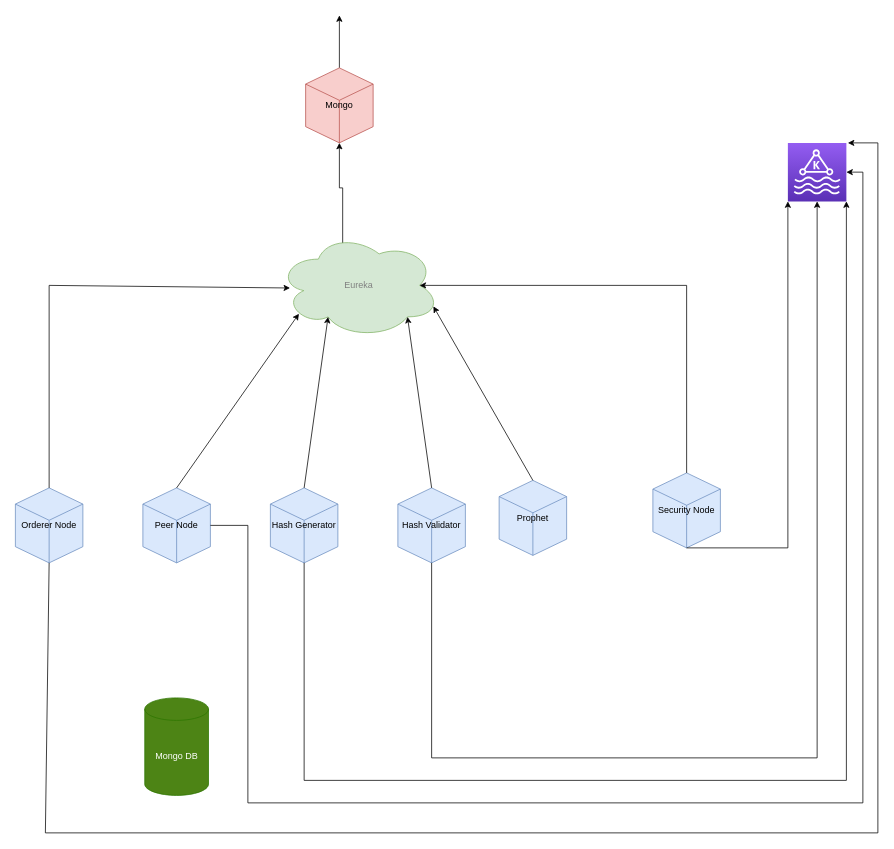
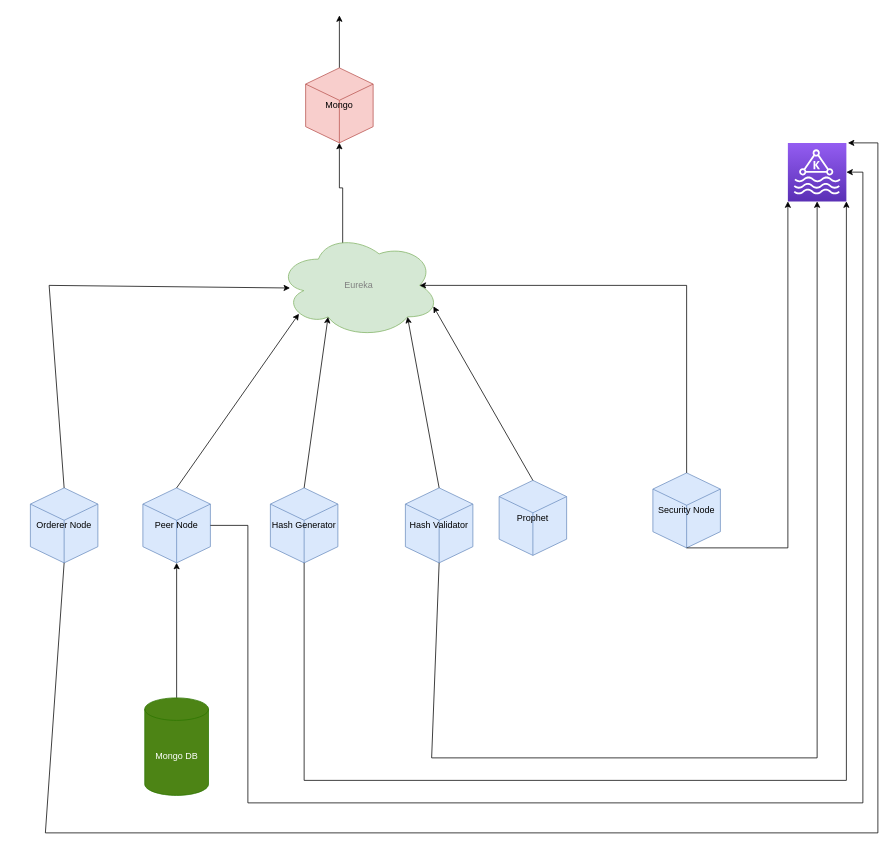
(49, 525) -> (64, 525)
(432, 525) -> (439, 525)
none -> (177, 633)
